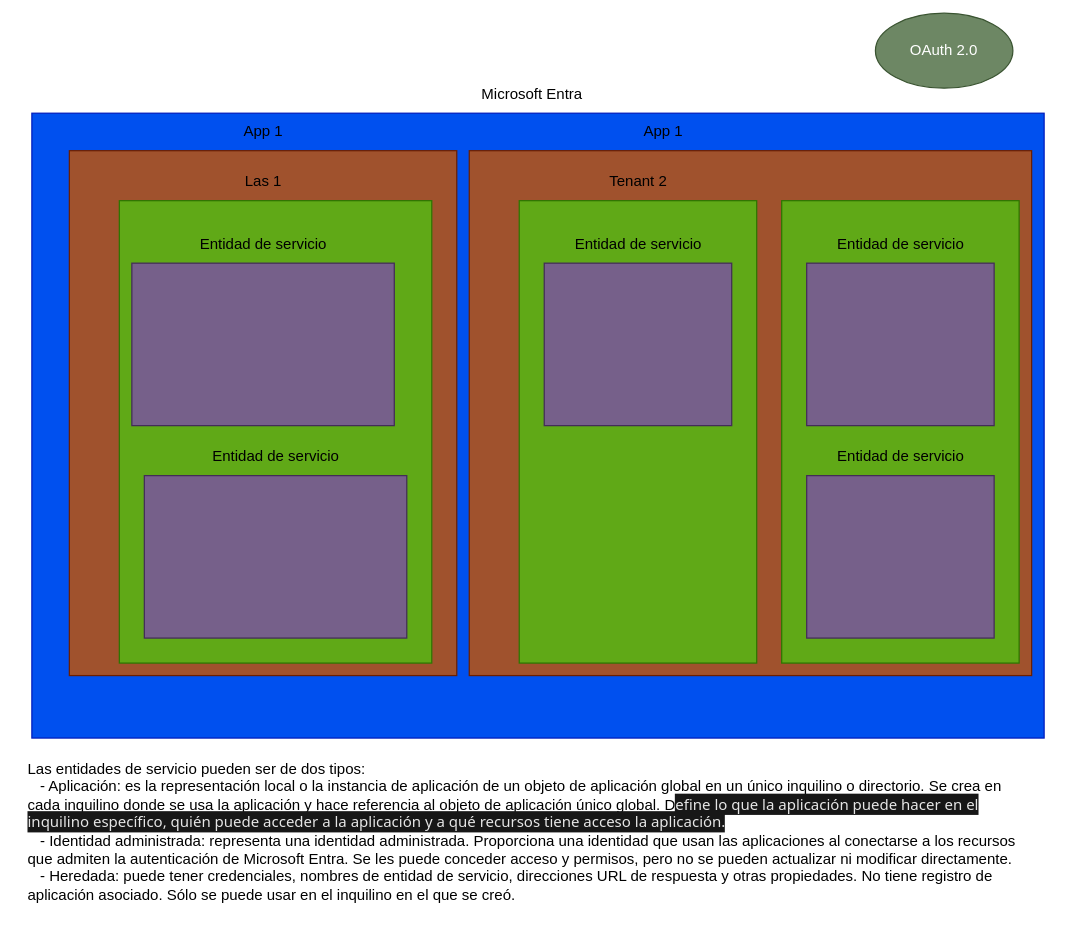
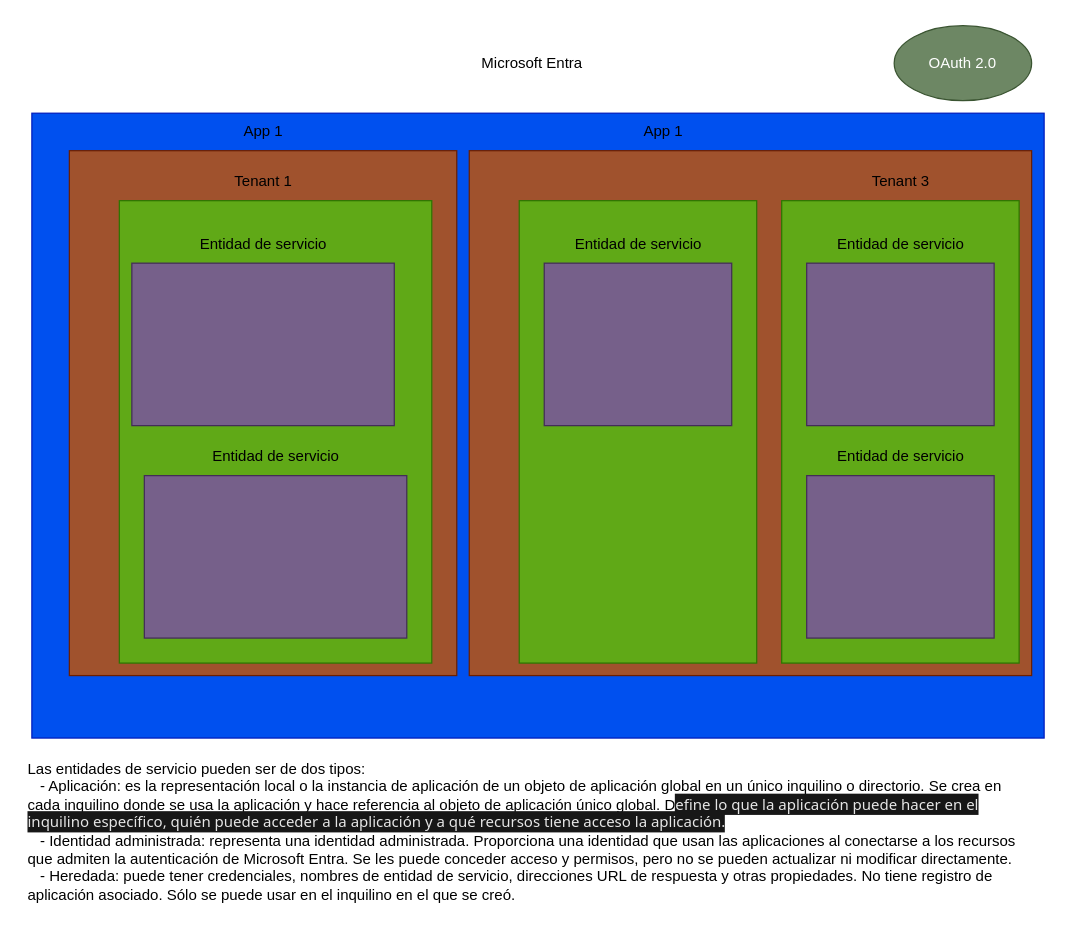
(944, 51) -> (963, 63)
(532, 94) -> (532, 63)
(264, 182) -> (264, 182)
(638, 182) -> none
none -> (901, 182)
